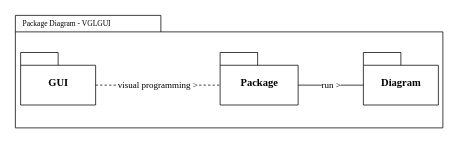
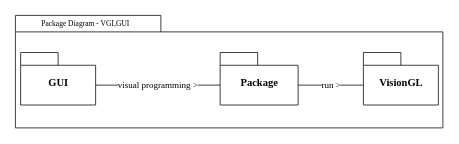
(99, 24) -> (117, 24)
(401, 83) -> (401, 83)
(107, 85) -> (107, 85)
